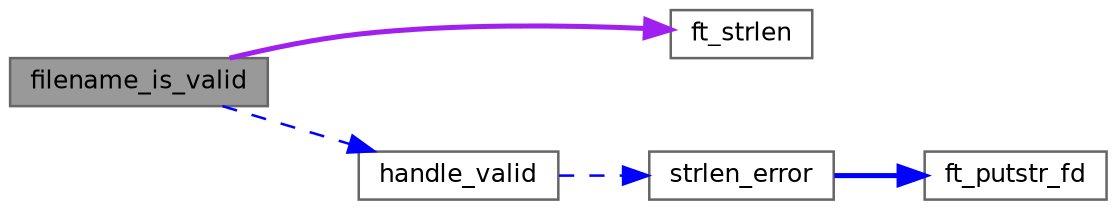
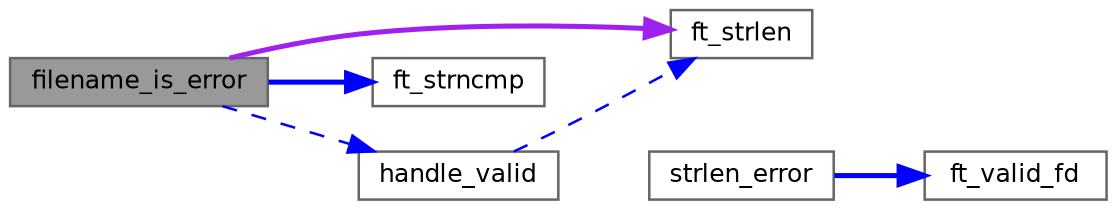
(139, 82) -> (139, 82)
none -> (459, 82)
(591, 176) -> (593, 112)
(1016, 176) -> (1016, 176)
